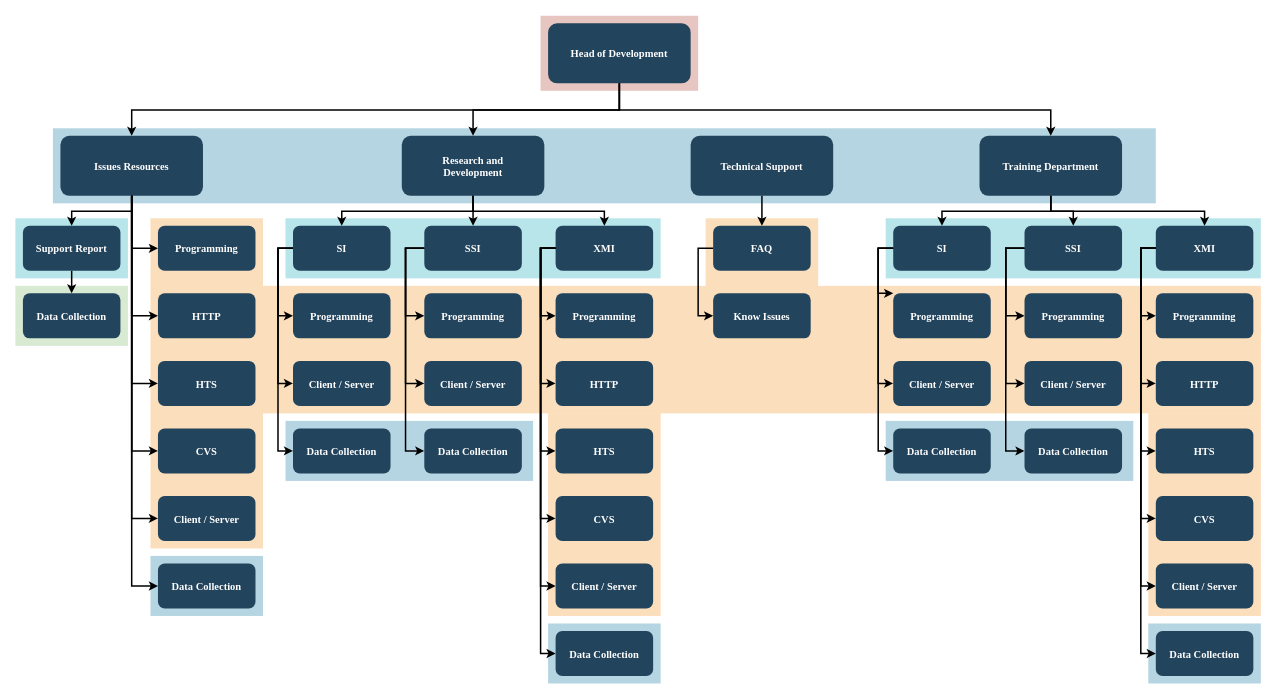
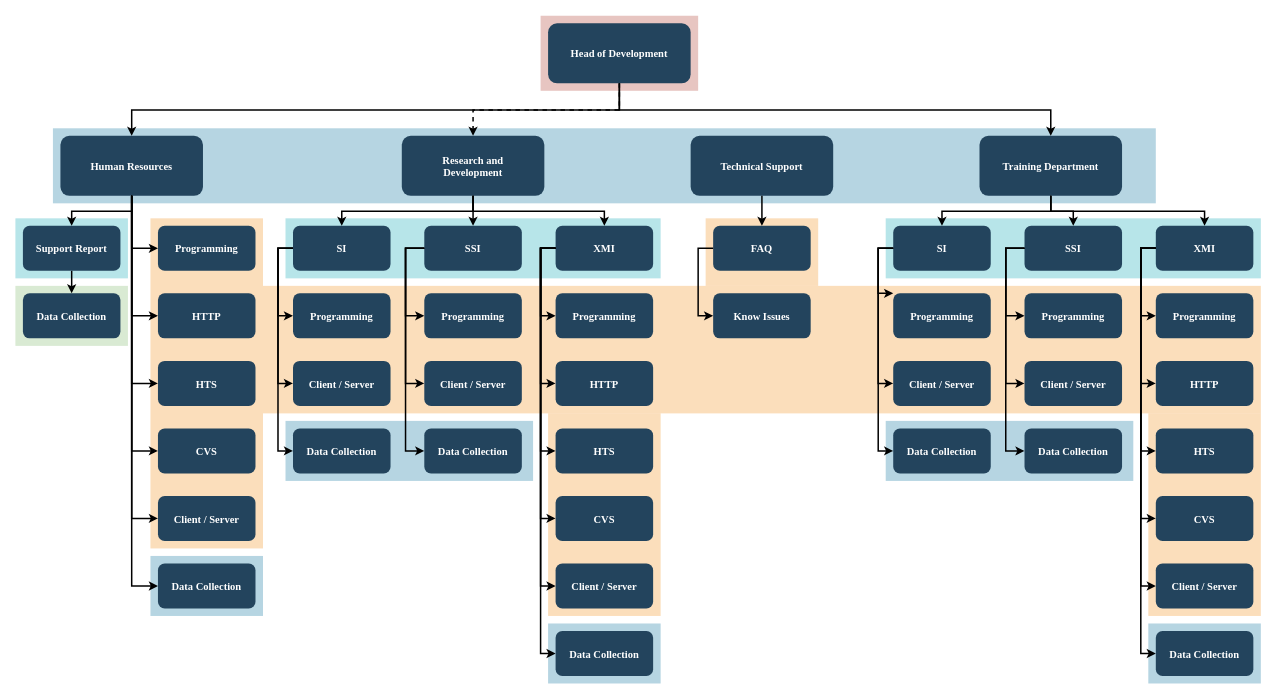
(473, 118) -> (473, 118)
(131, 166) -> (131, 166)
